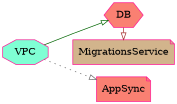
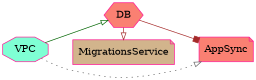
none -> (166, 29)
